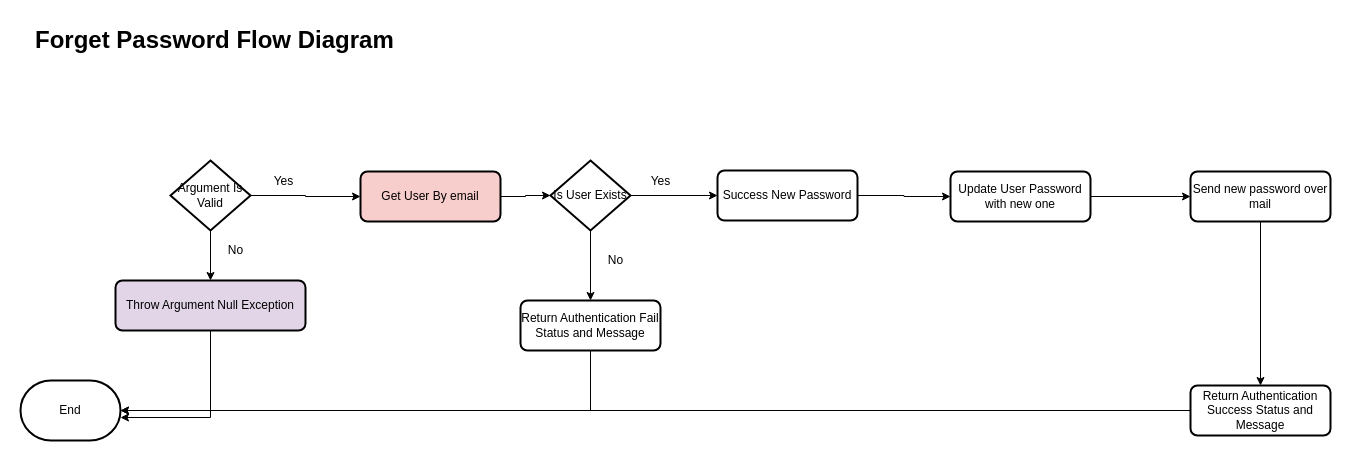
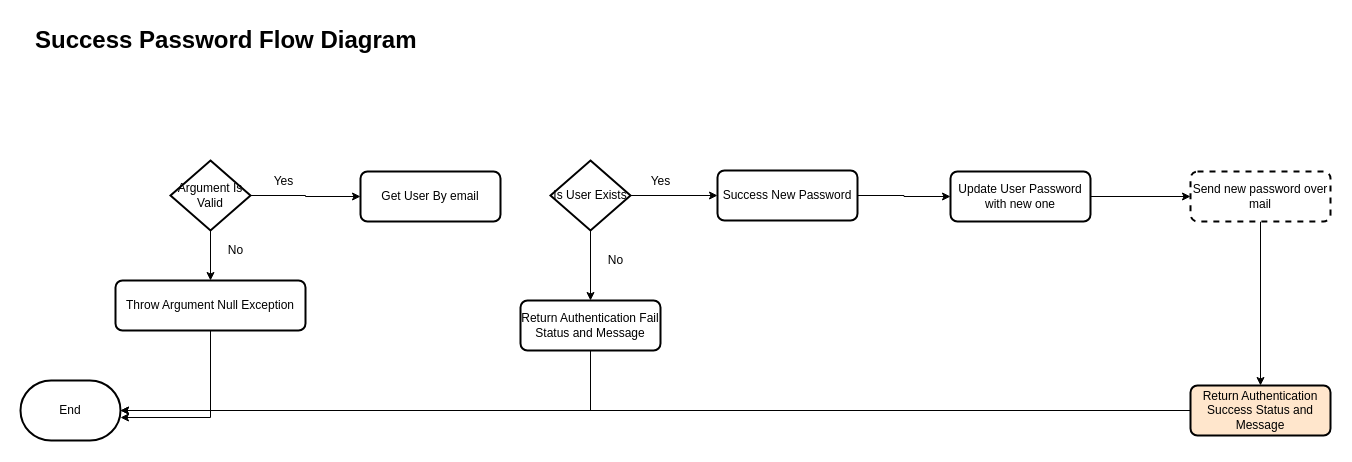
(122, 18) -> (125, 18)
(431, 197) -> (431, 197)
(523, 197) -> none
(1261, 197) -> (1261, 197)
(211, 306) -> (211, 306)
(1261, 411) -> (1261, 411)
